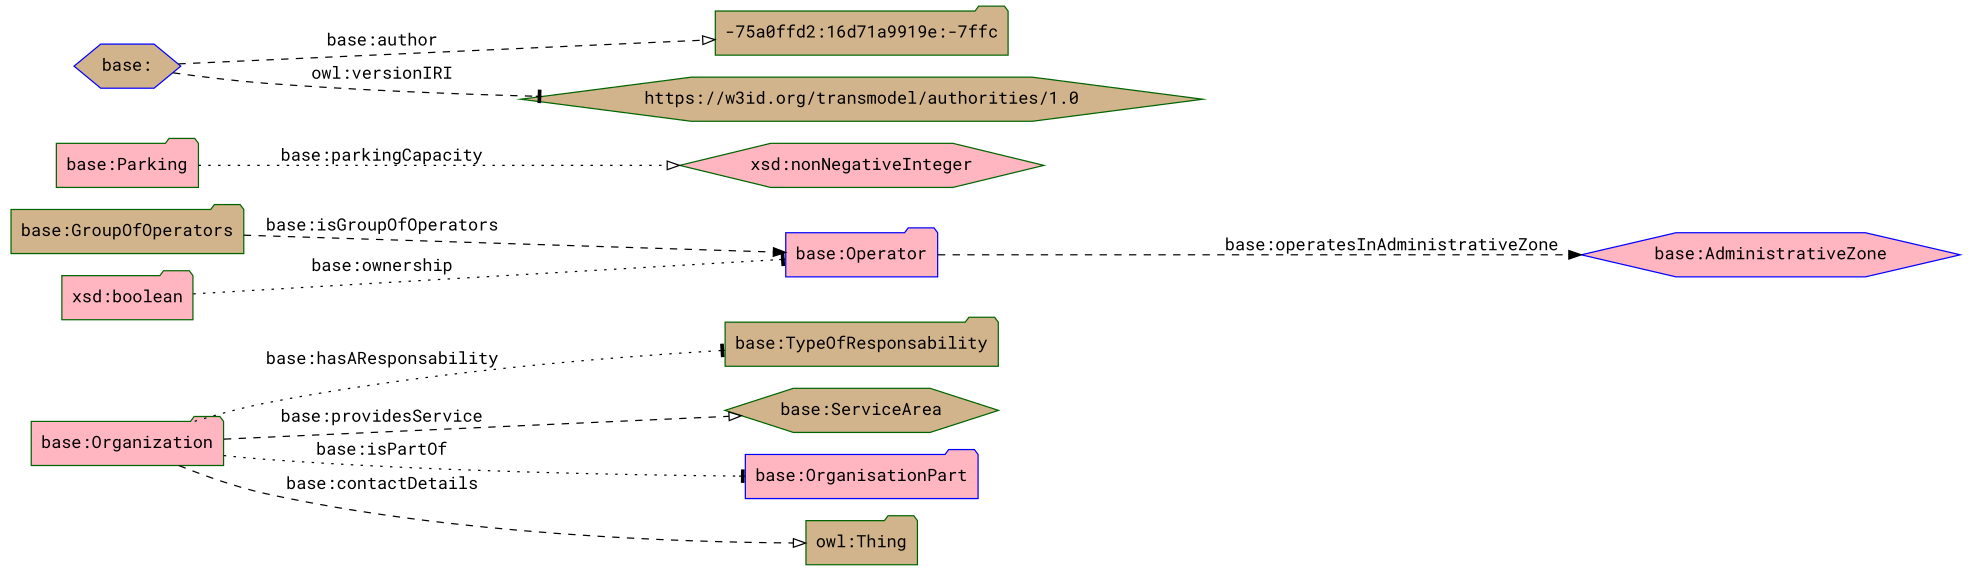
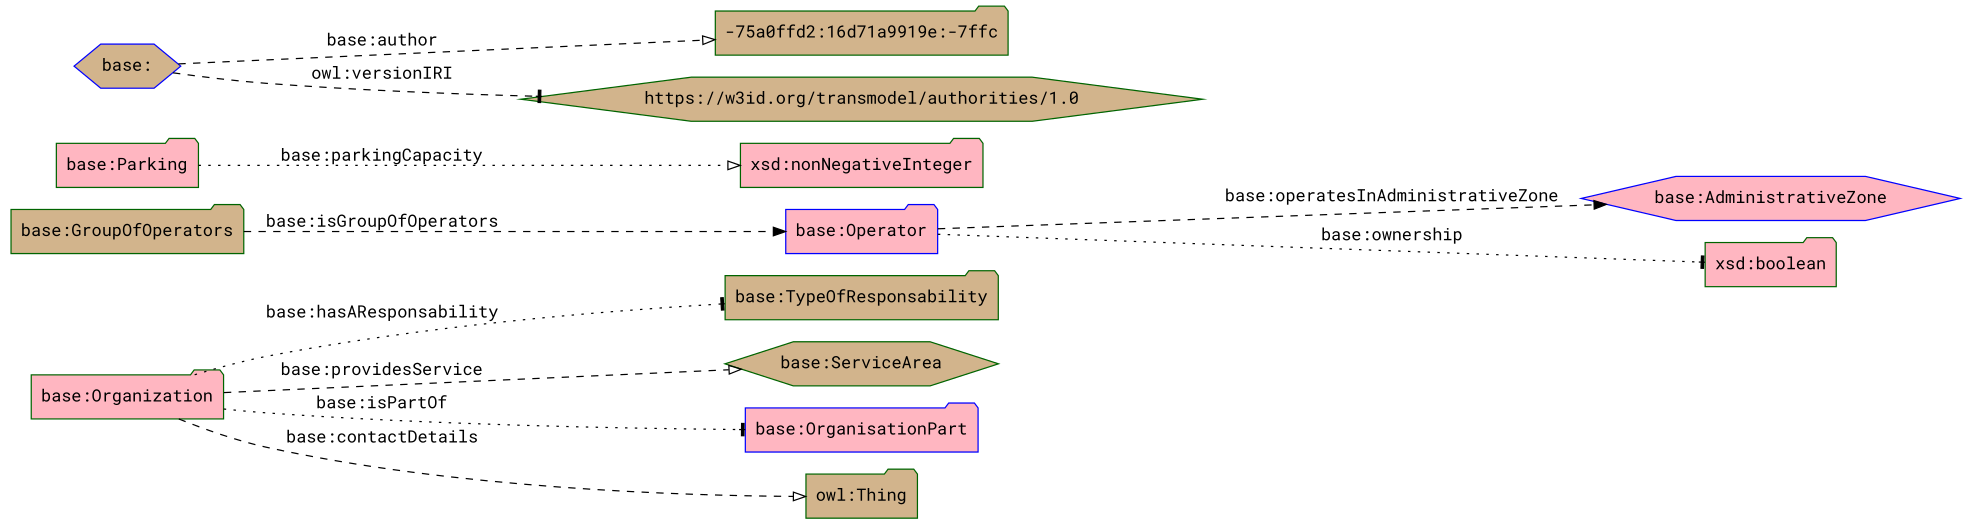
(862, 165) -> (862, 165)
(486, 277) -> (1318, 248)
